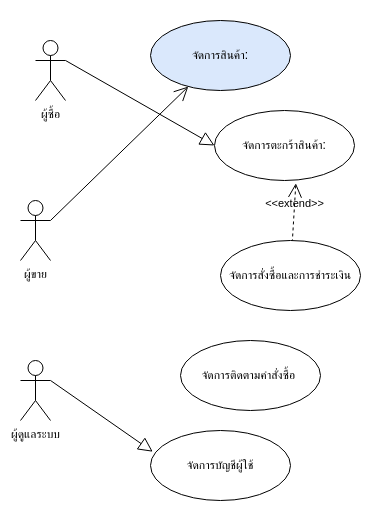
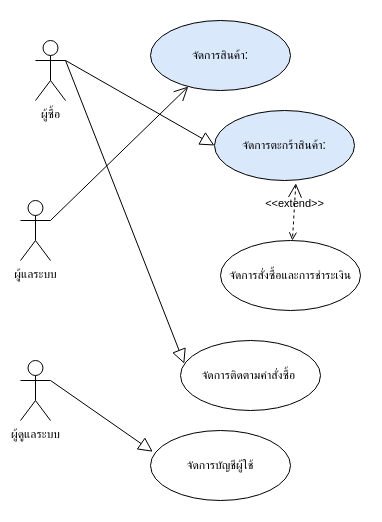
(285, 146) -> (285, 146)
none -> (122, 206)
(293, 235) -> (293, 234)
(36, 275) -> (36, 275)
